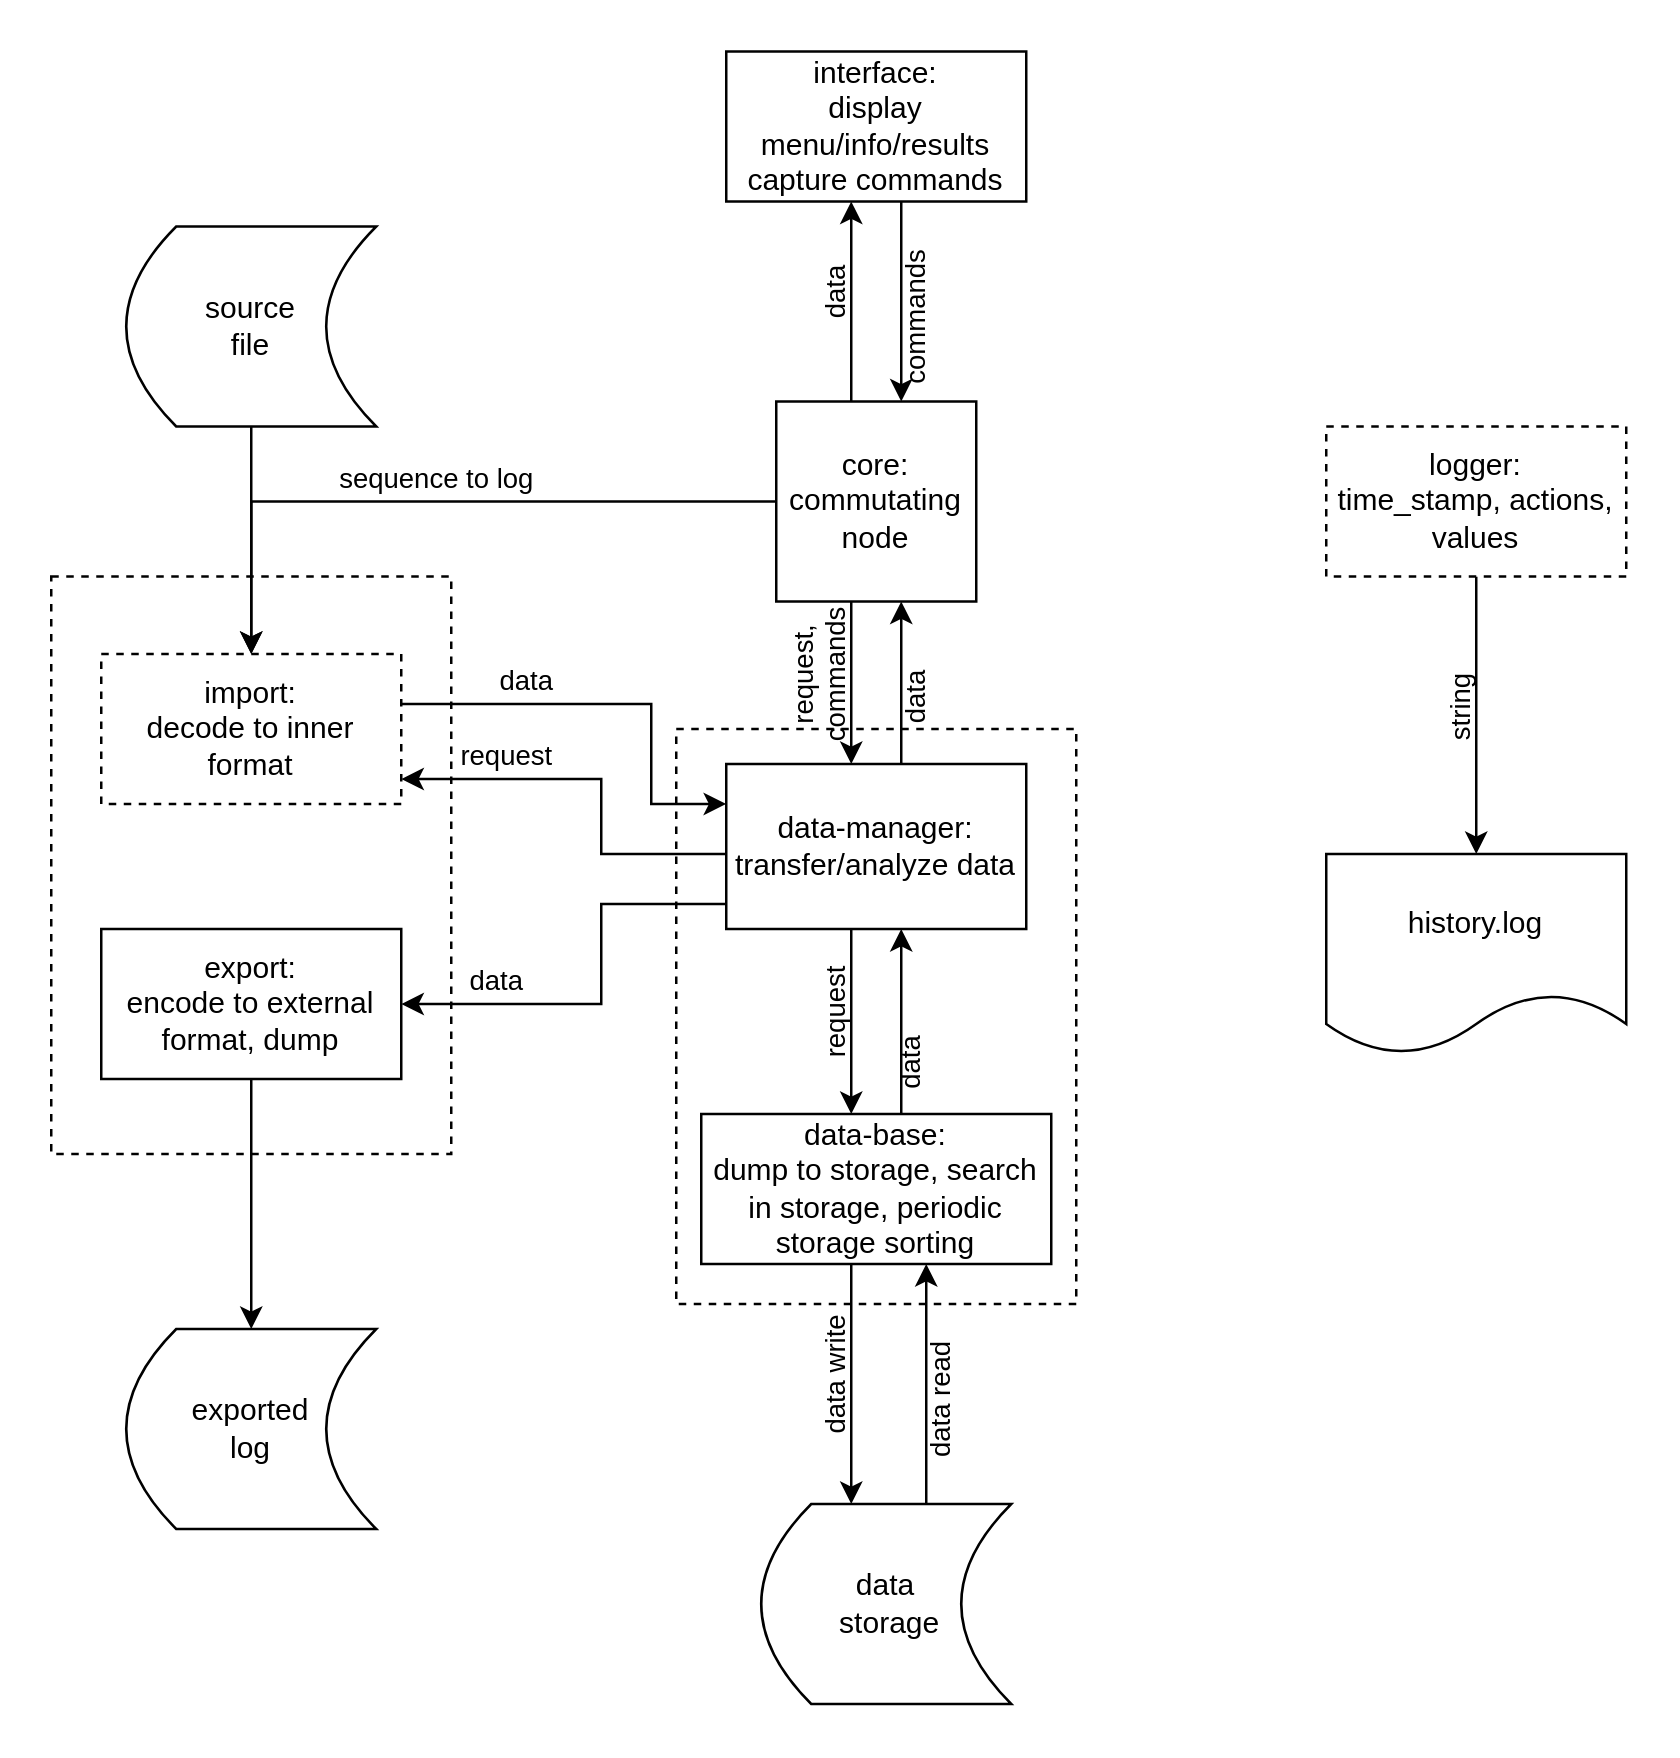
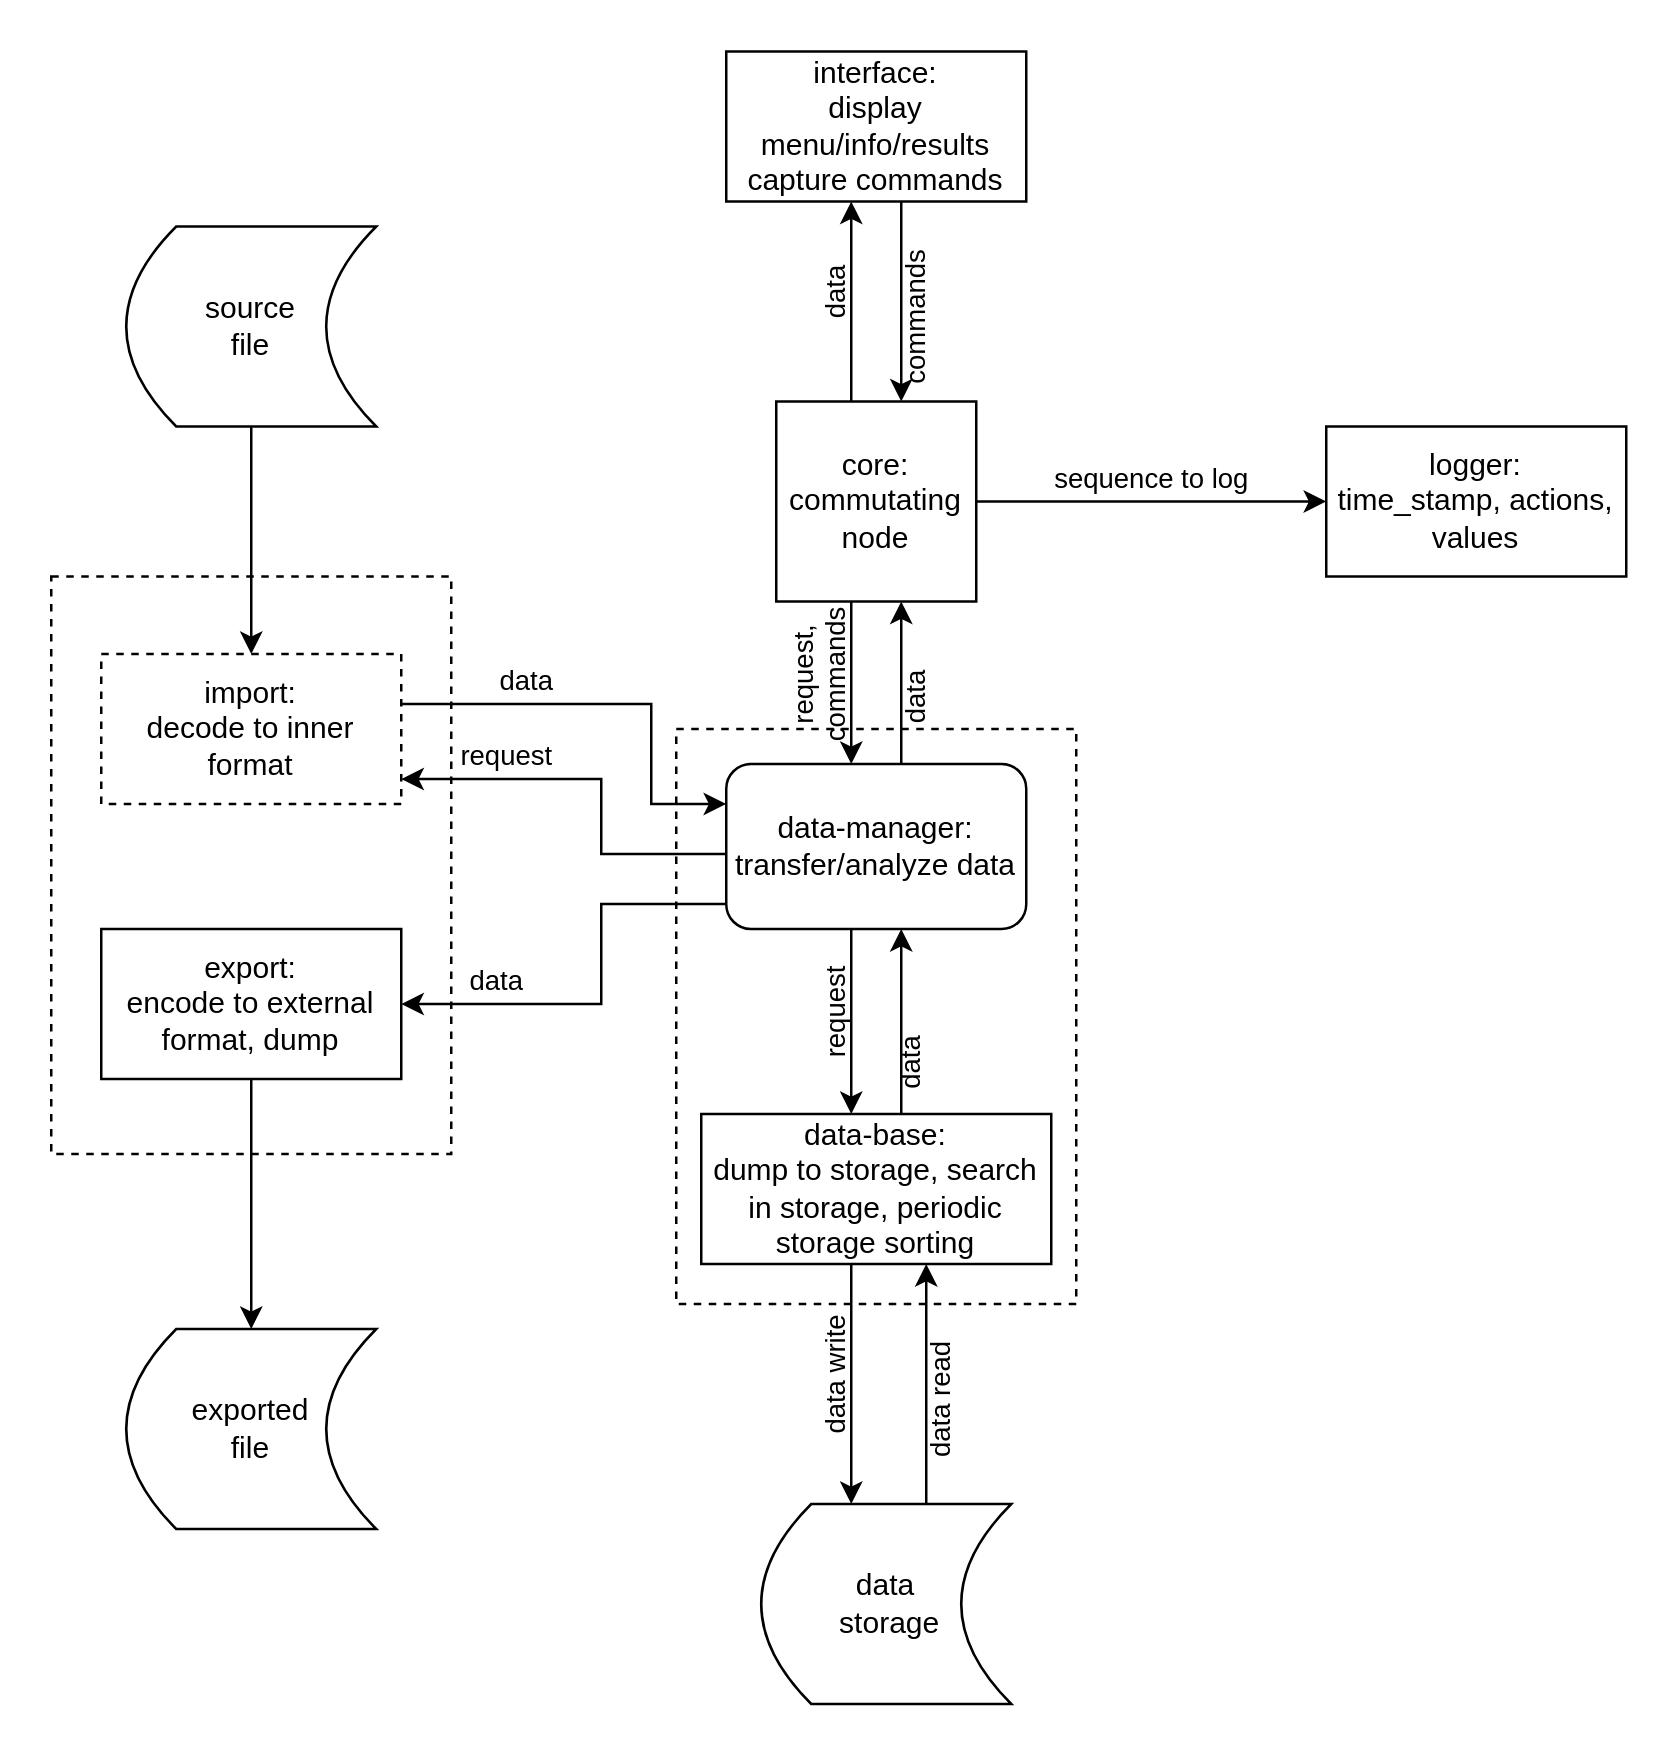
(516, 501) -> (1143, 501)
(1476, 501) -> (1476, 501)
(1476, 707) -> none
(876, 846) -> (876, 846)
(1476, 954) -> none
(251, 1429) -> (251, 1429)
